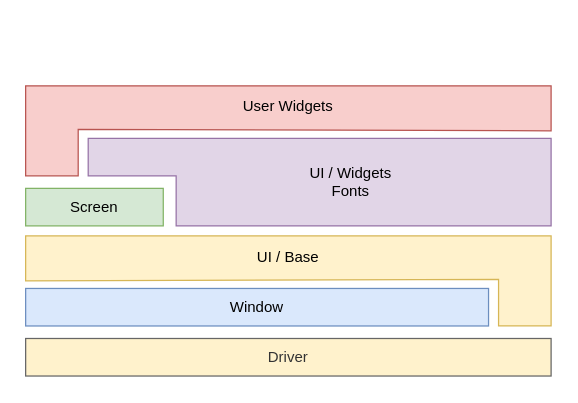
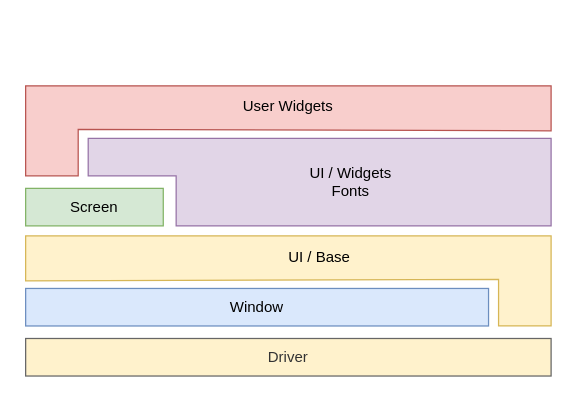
(288, 257) -> (319, 257)
